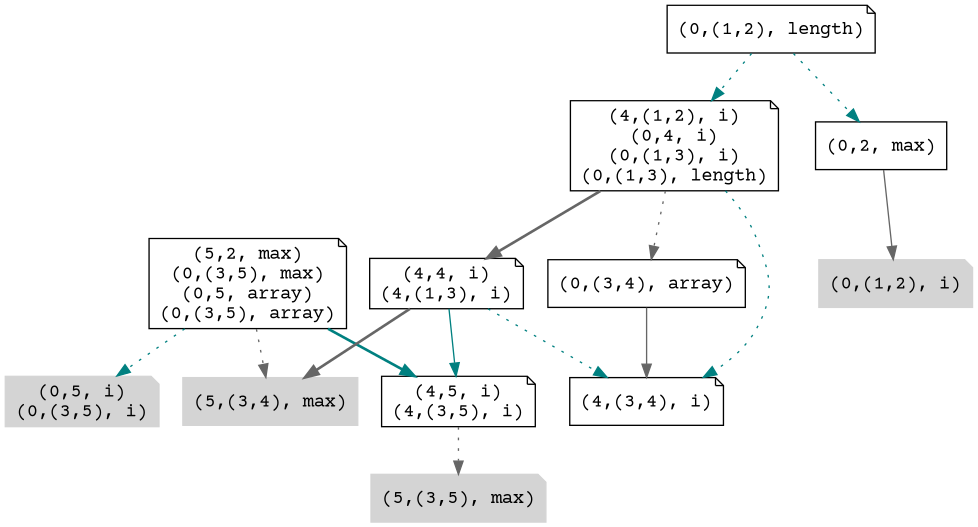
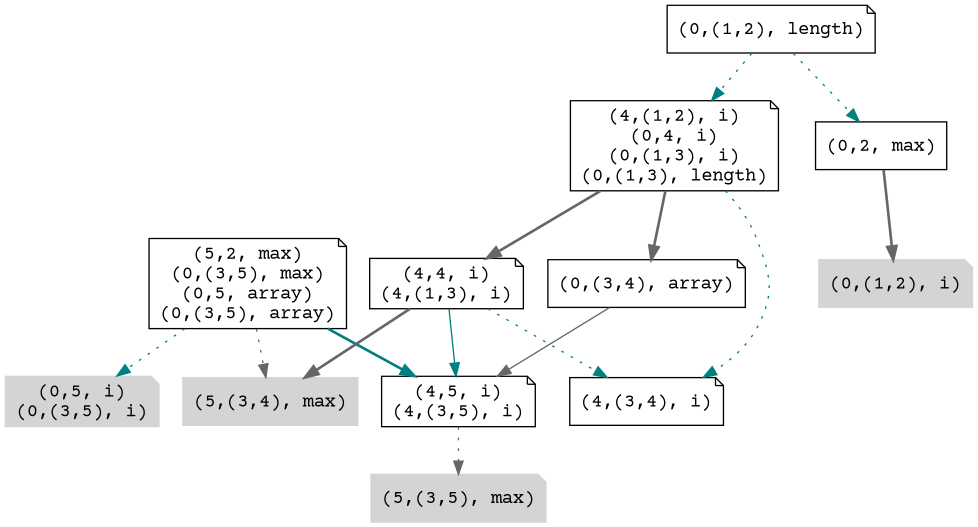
(888, 208) -> (888, 208)
(660, 219) -> (660, 219)
(647, 336) -> (559, 338)
